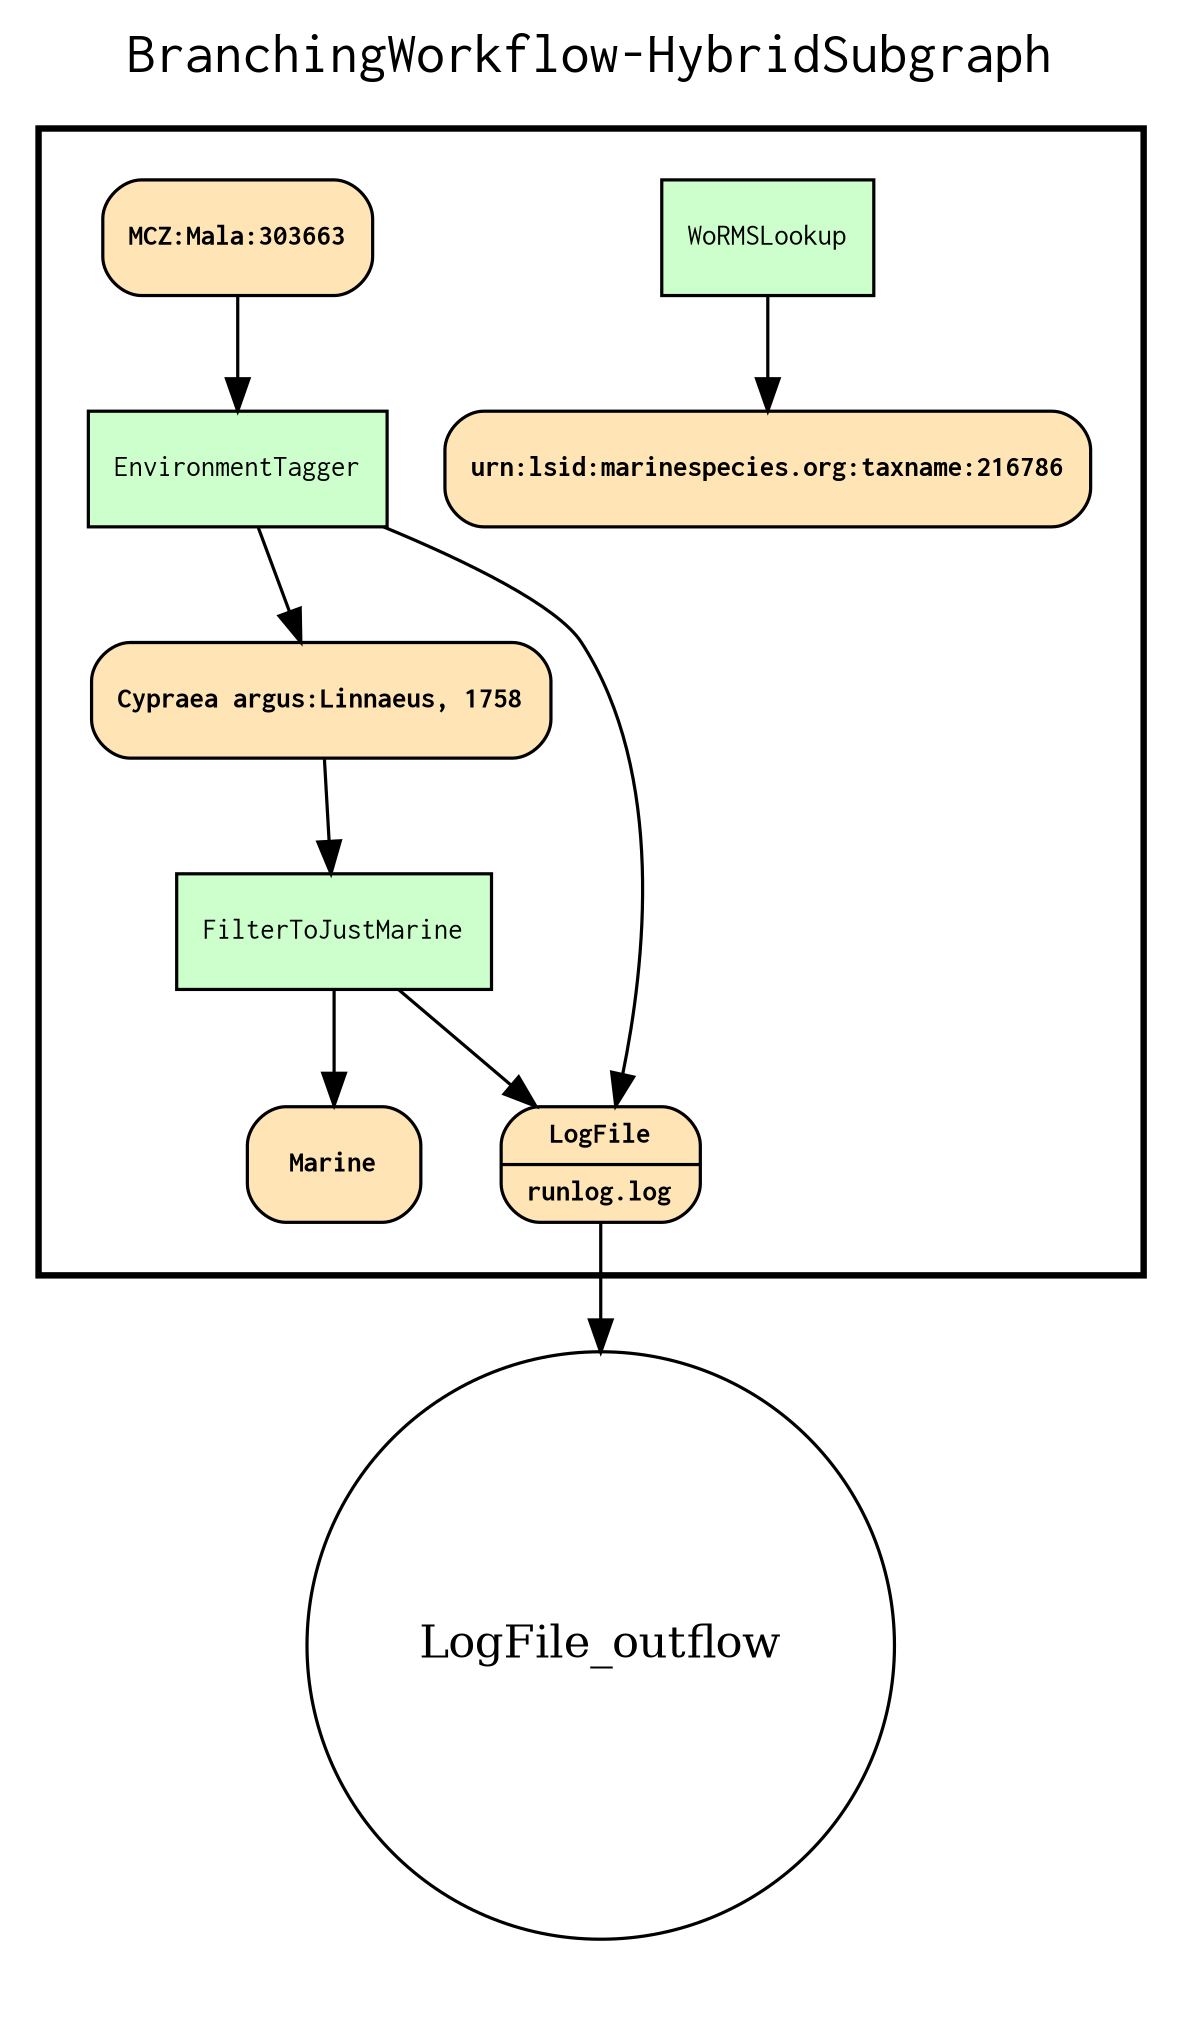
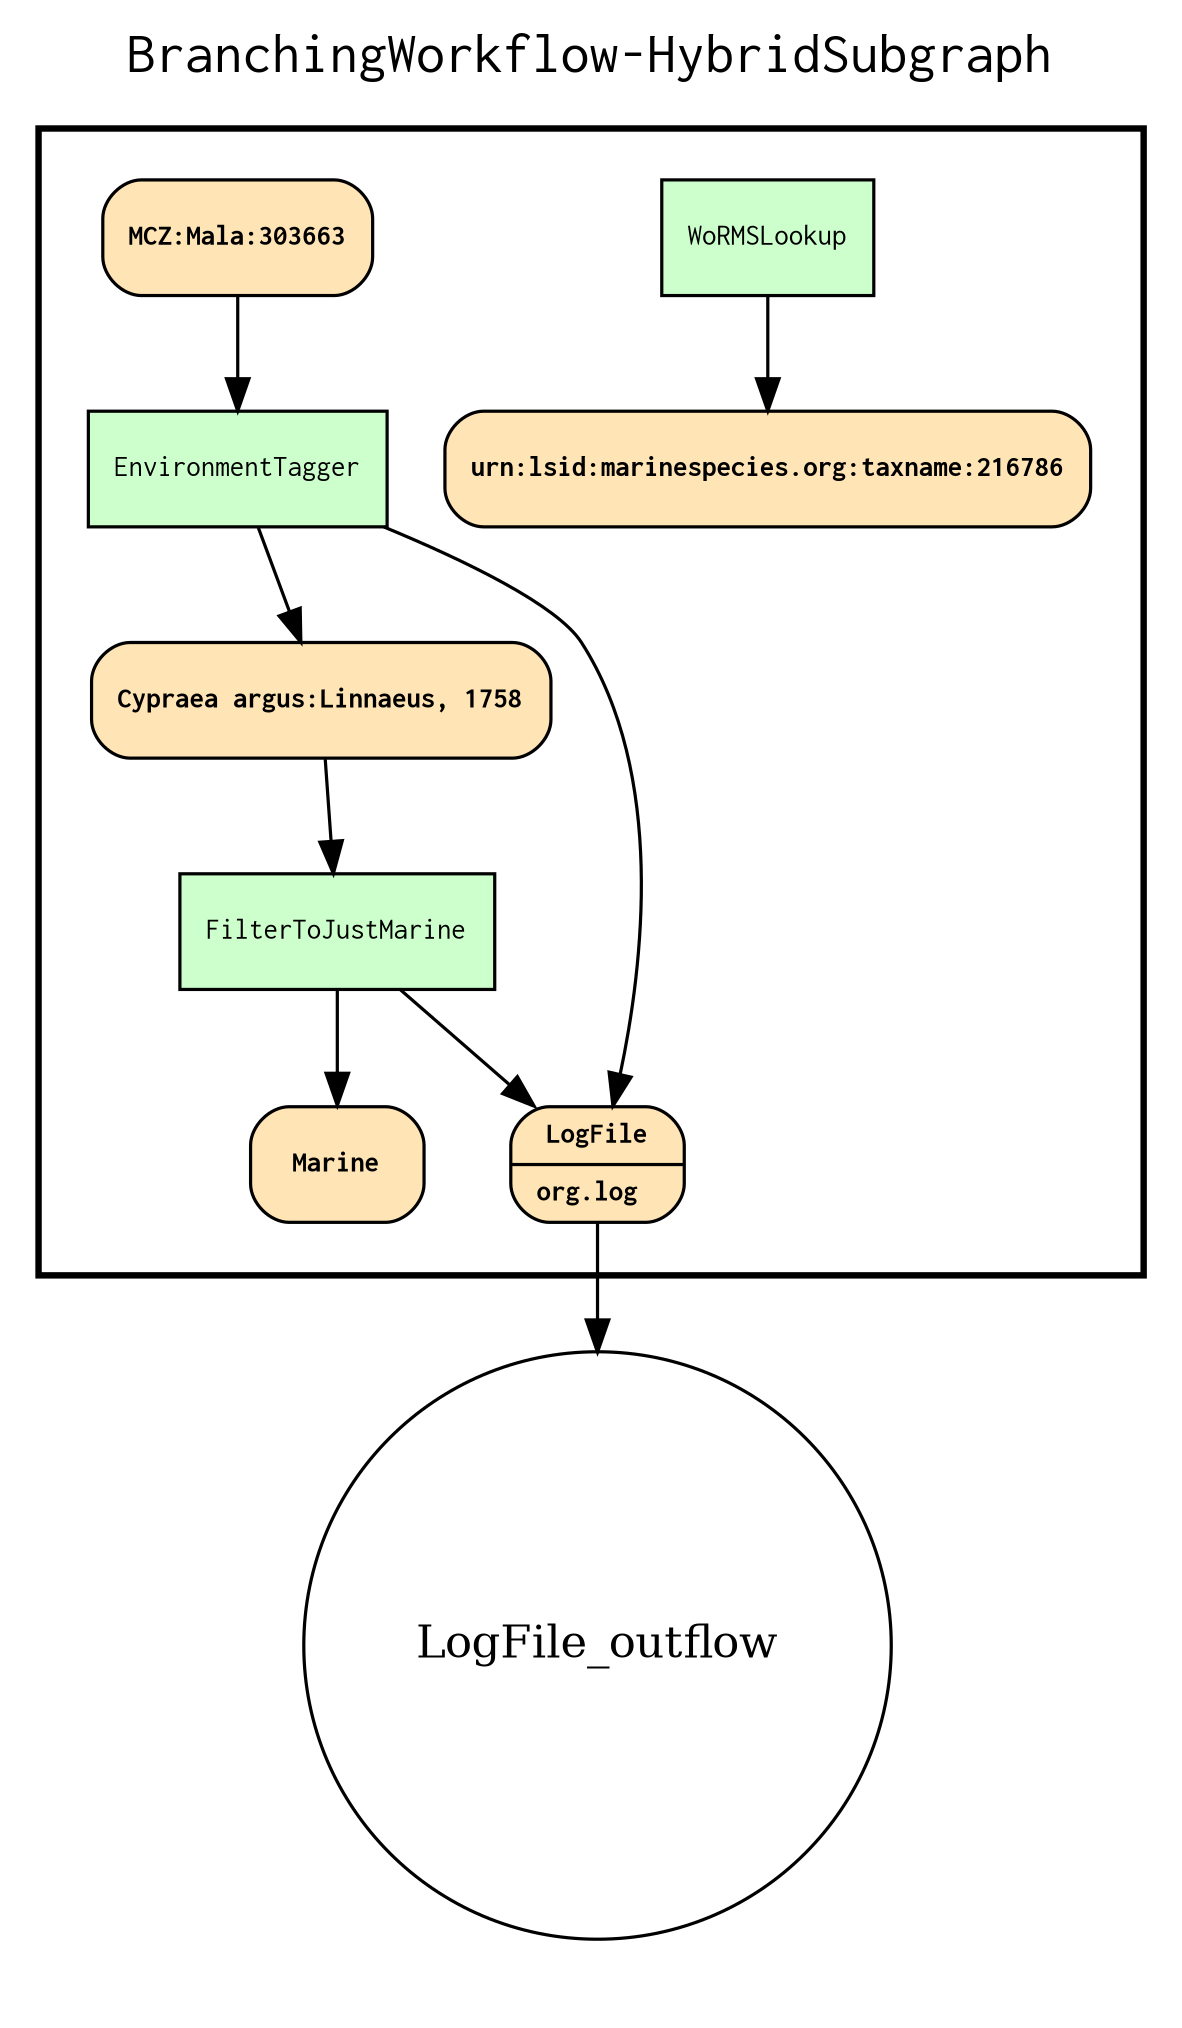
(601, 1192) -> (588, 1192)
